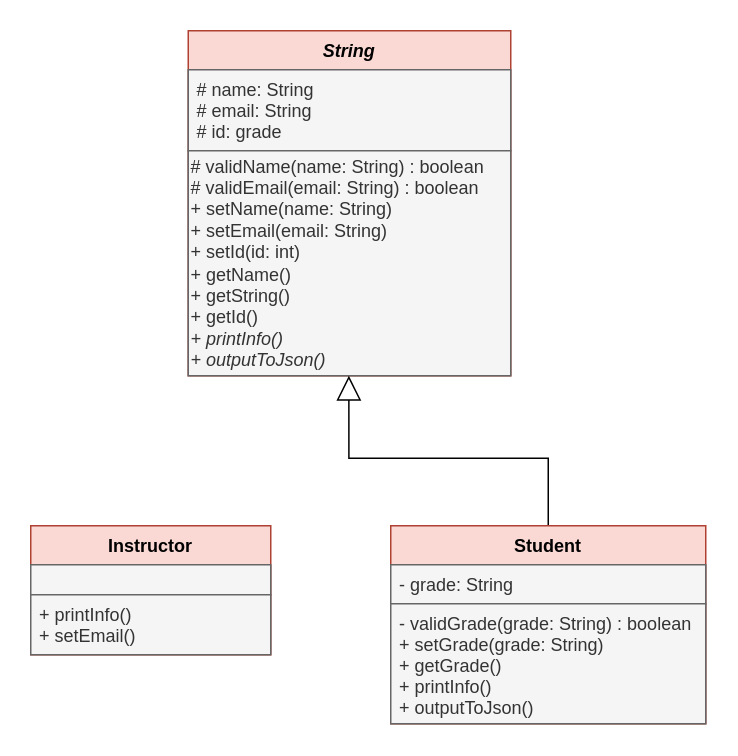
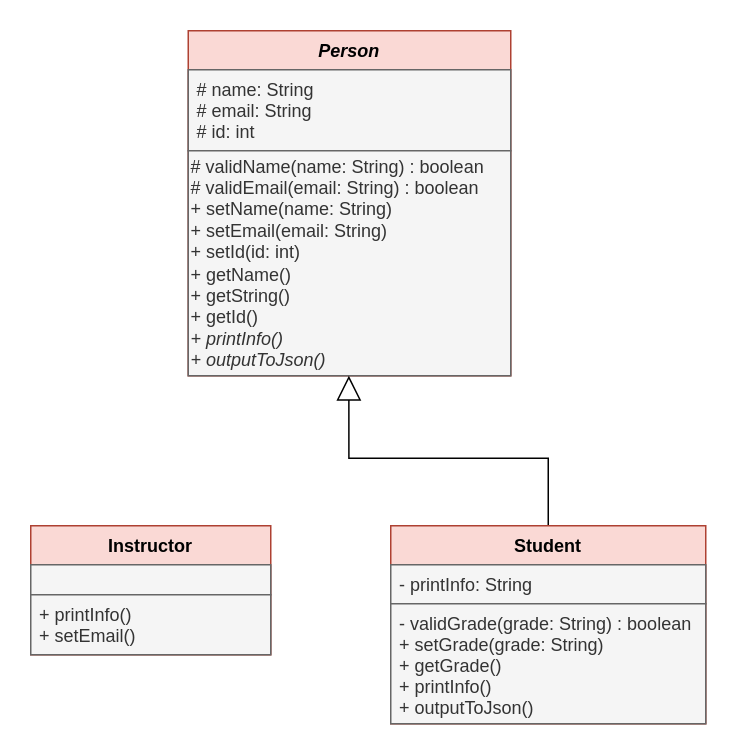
(349, 51) -> (349, 51)
(258, 90) -> (258, 90)
(465, 585) -> (483, 585)
